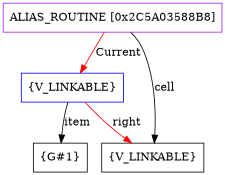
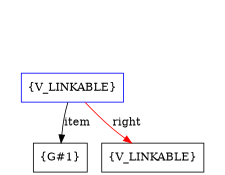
(113, 18) -> none
